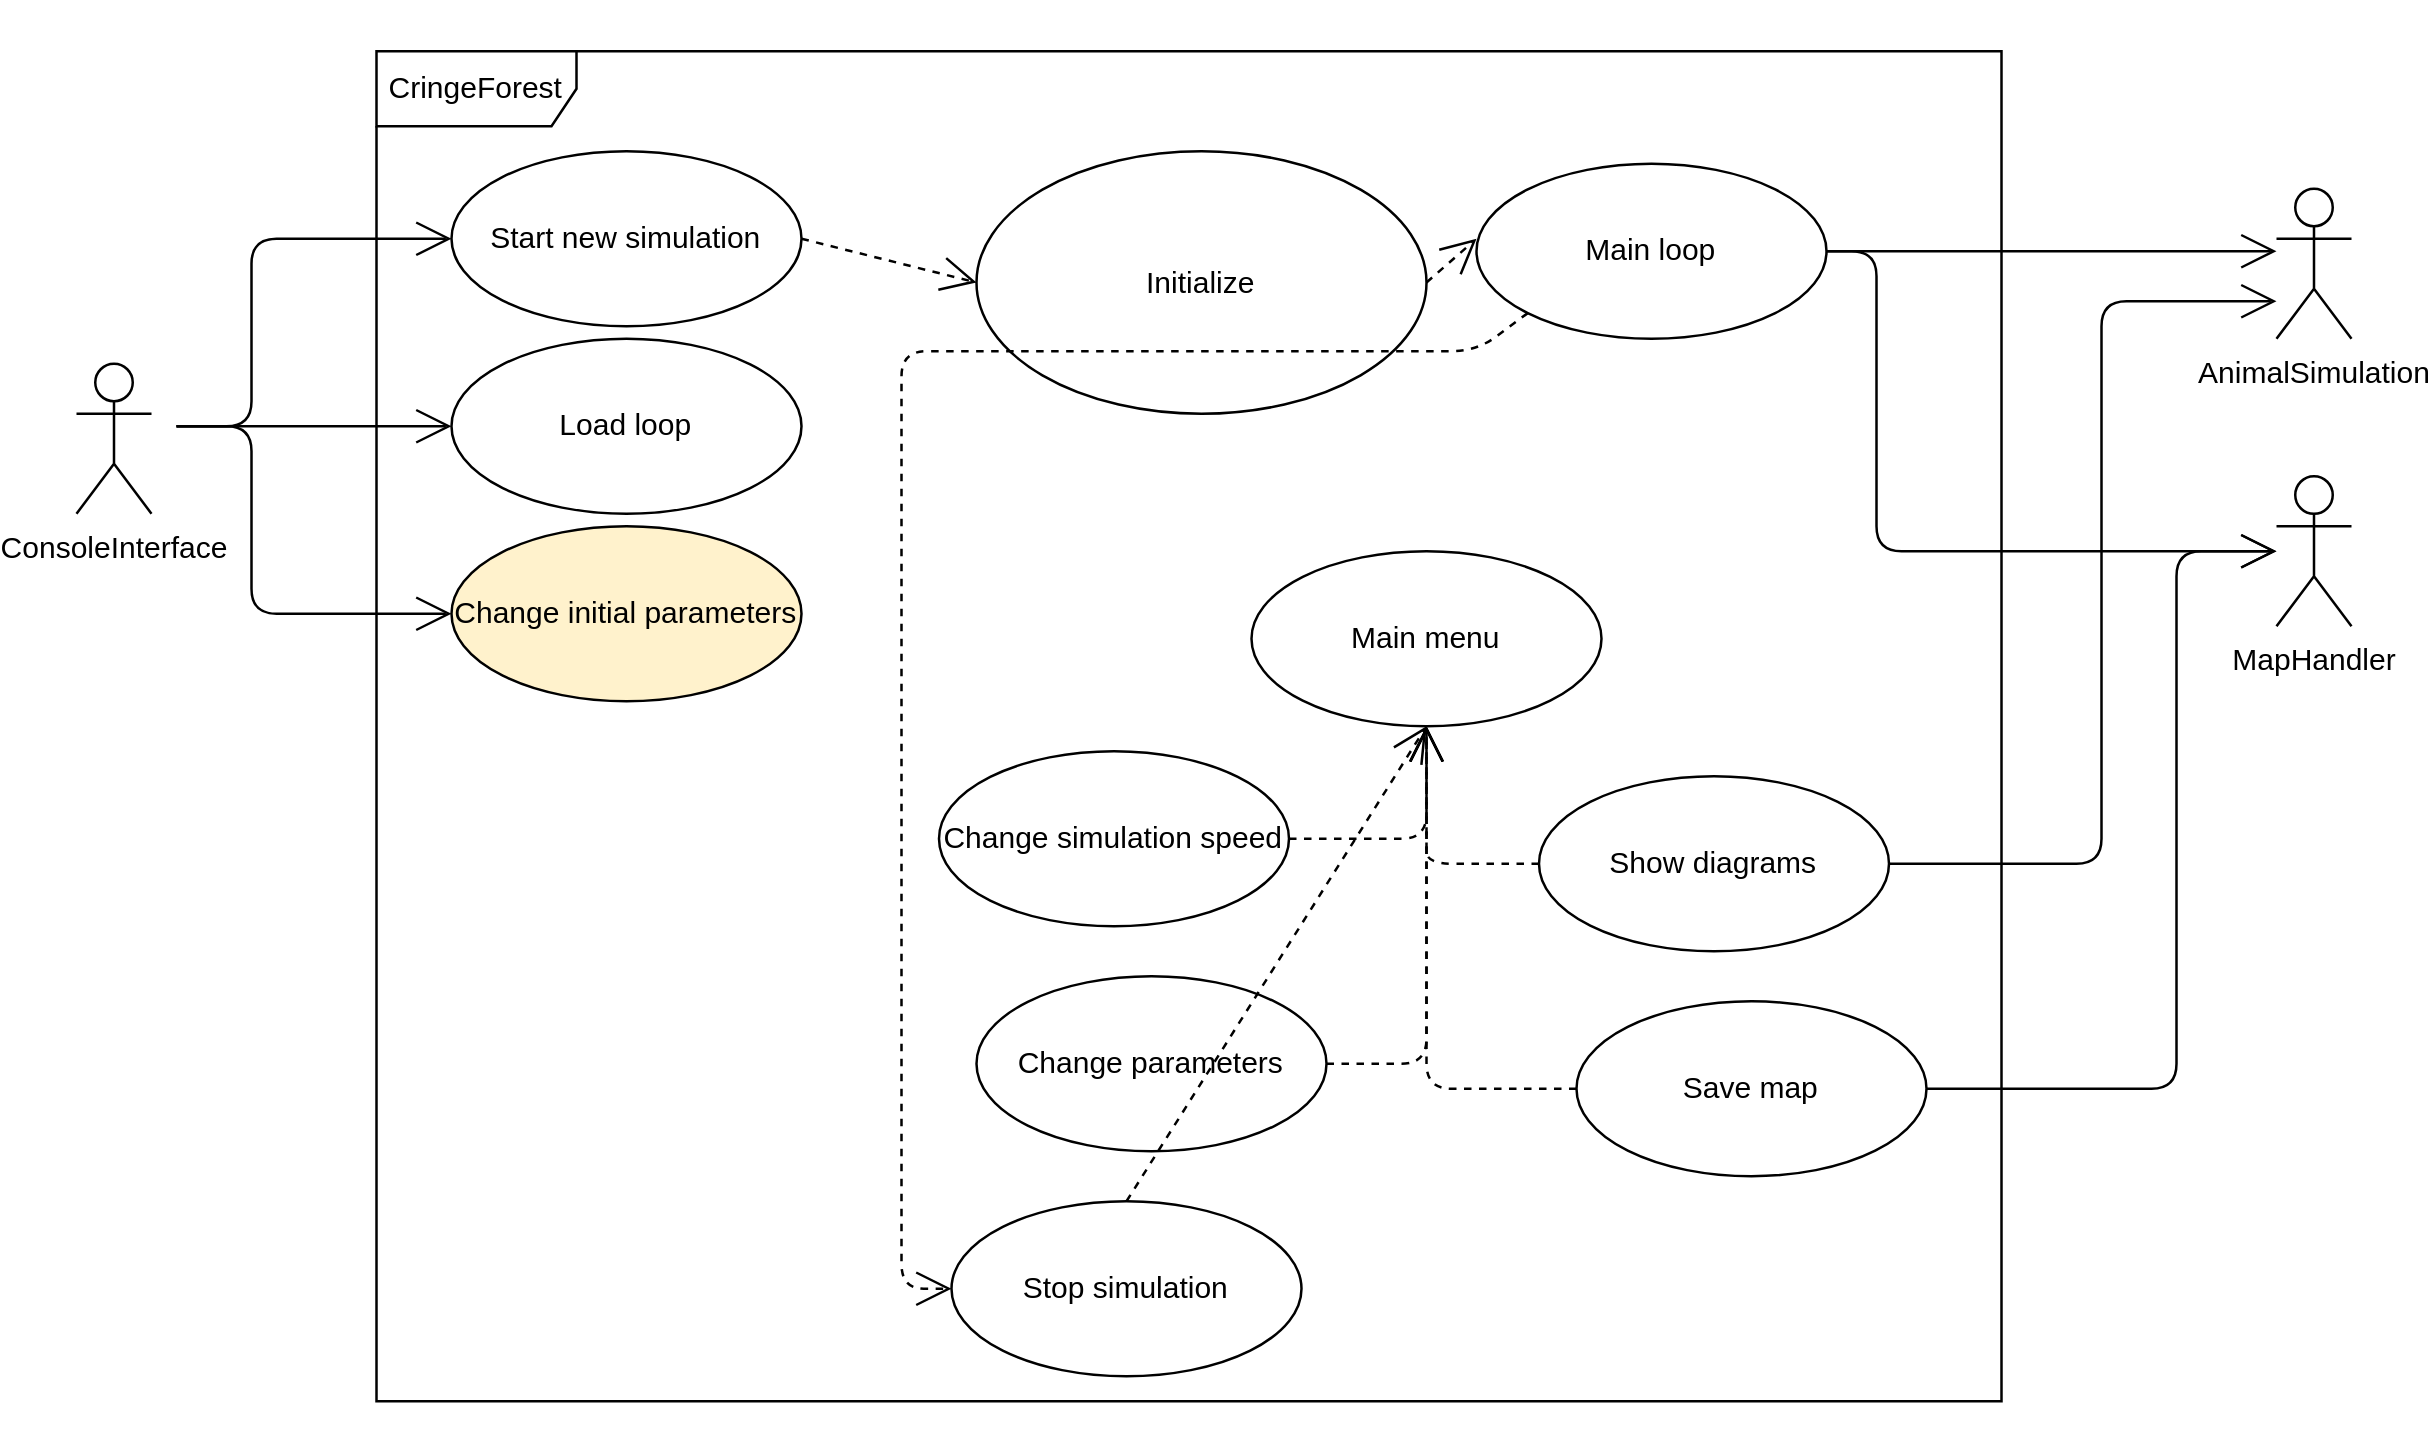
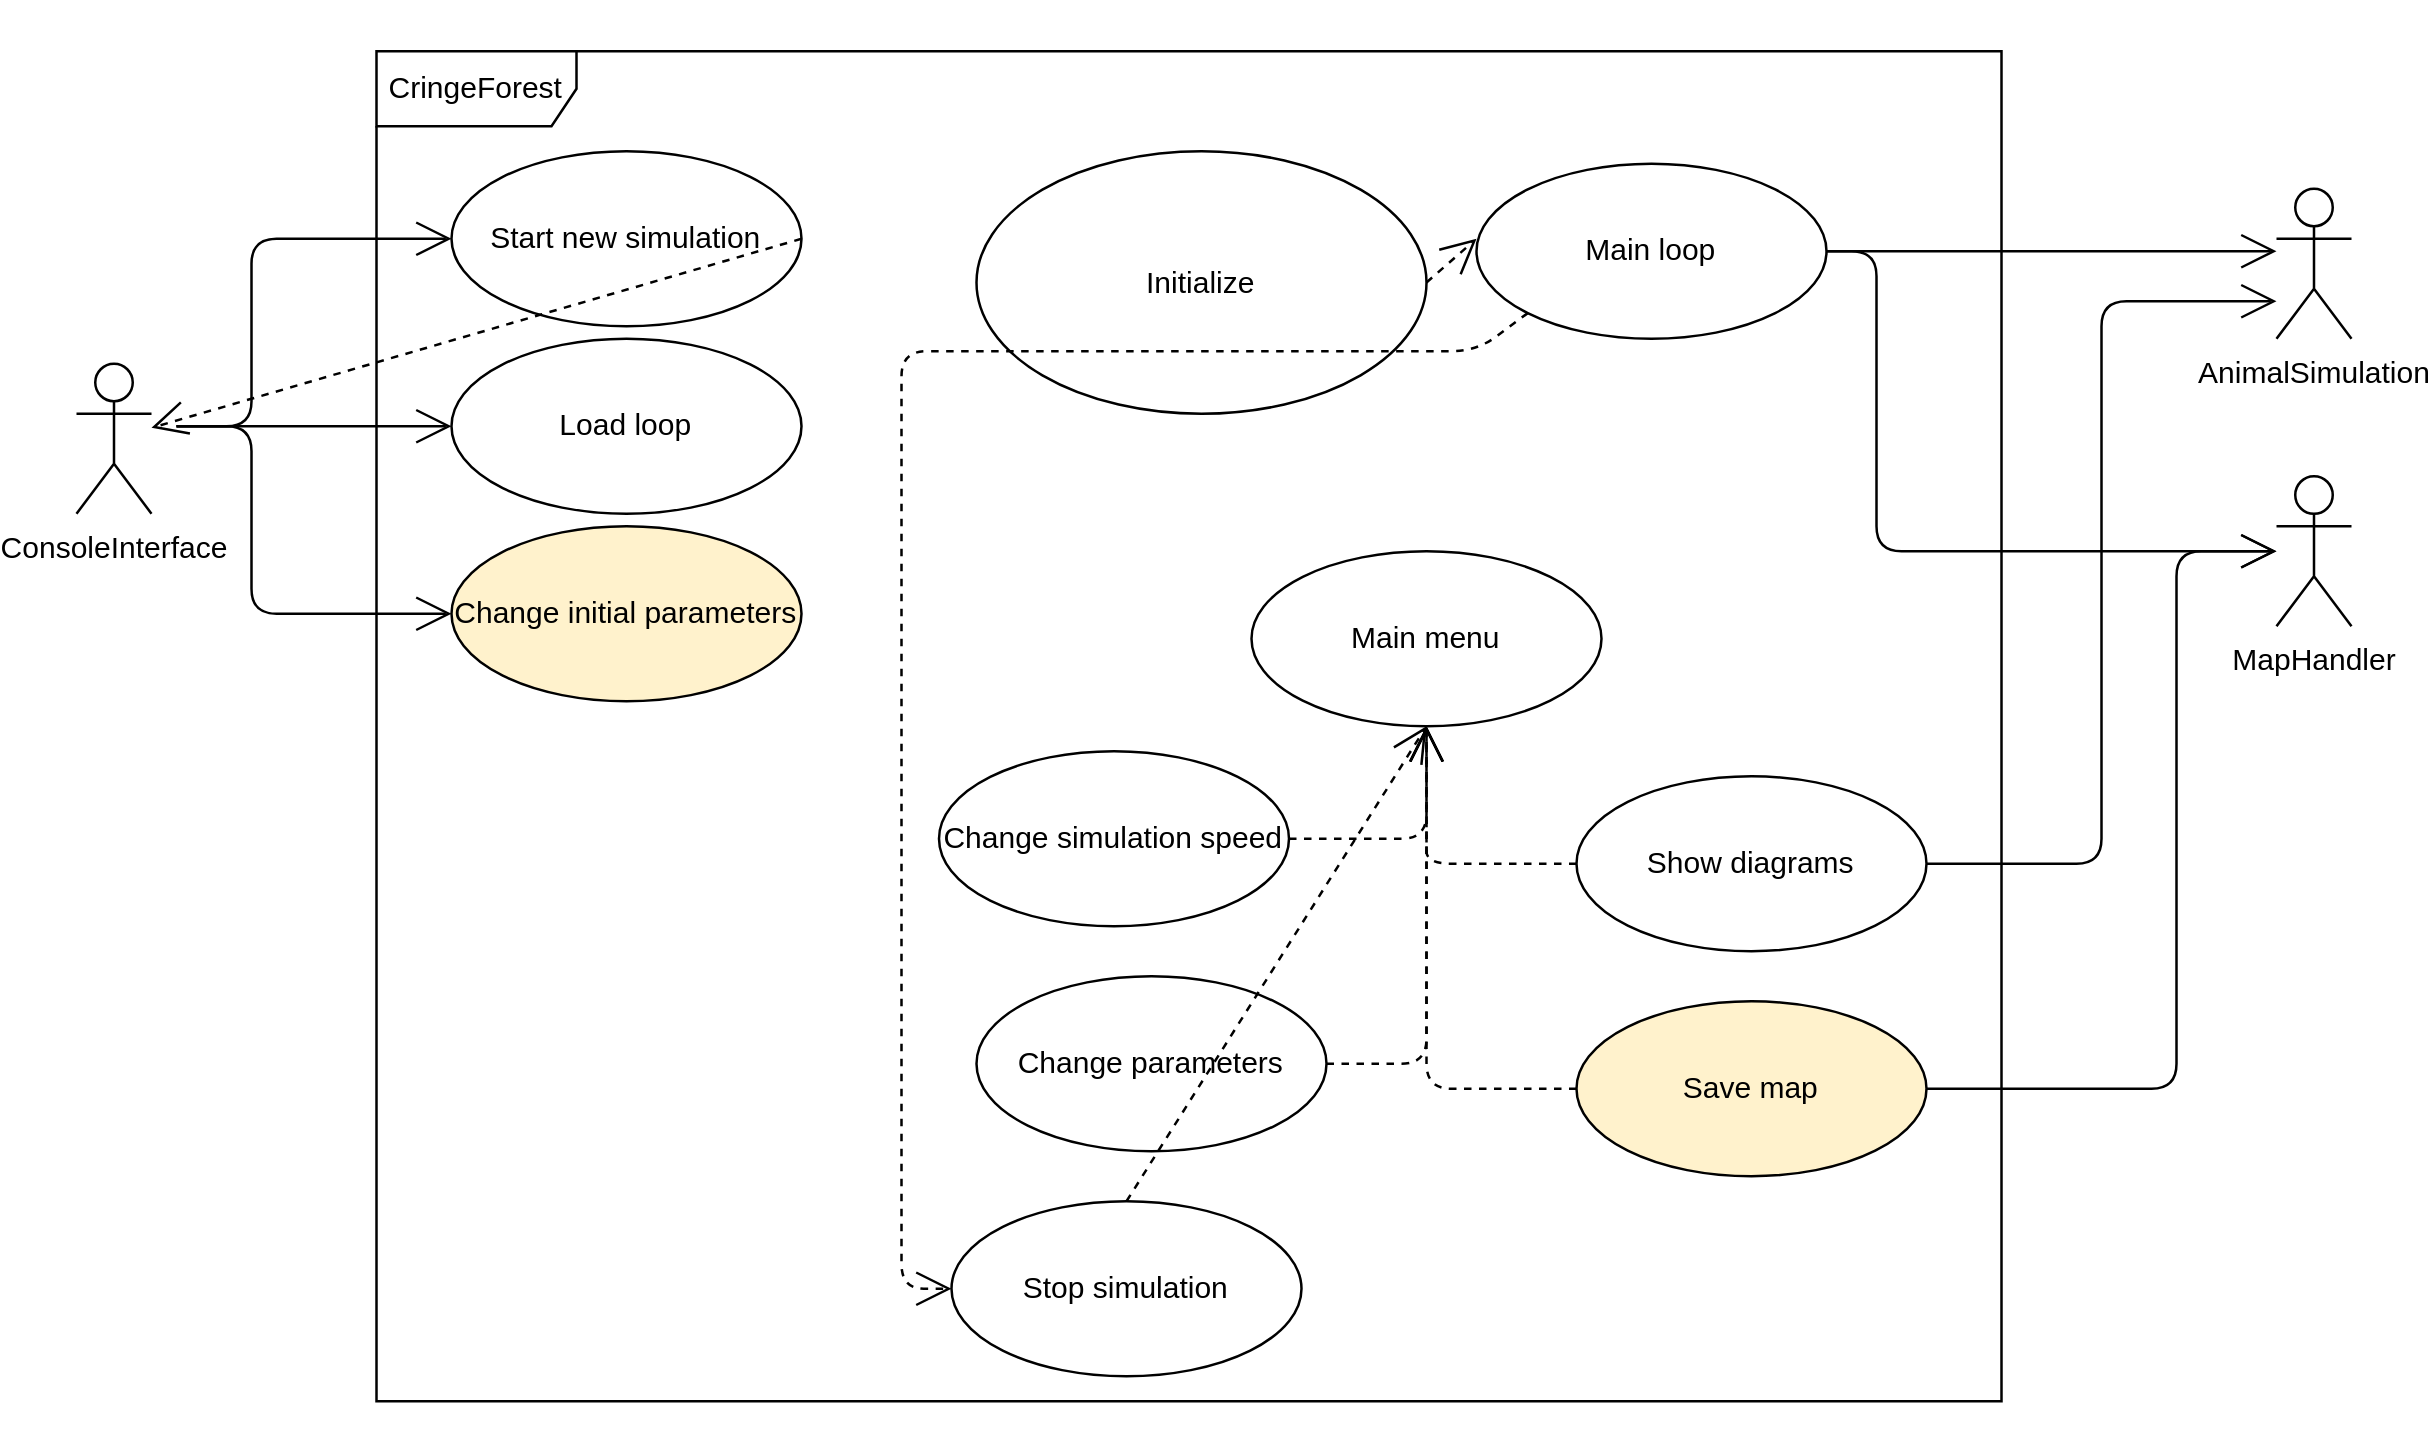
(887, 260) -> (591, 300)
(1714, 864) -> (1751, 864)
(1751, 1089) -> (1751, 1089)
